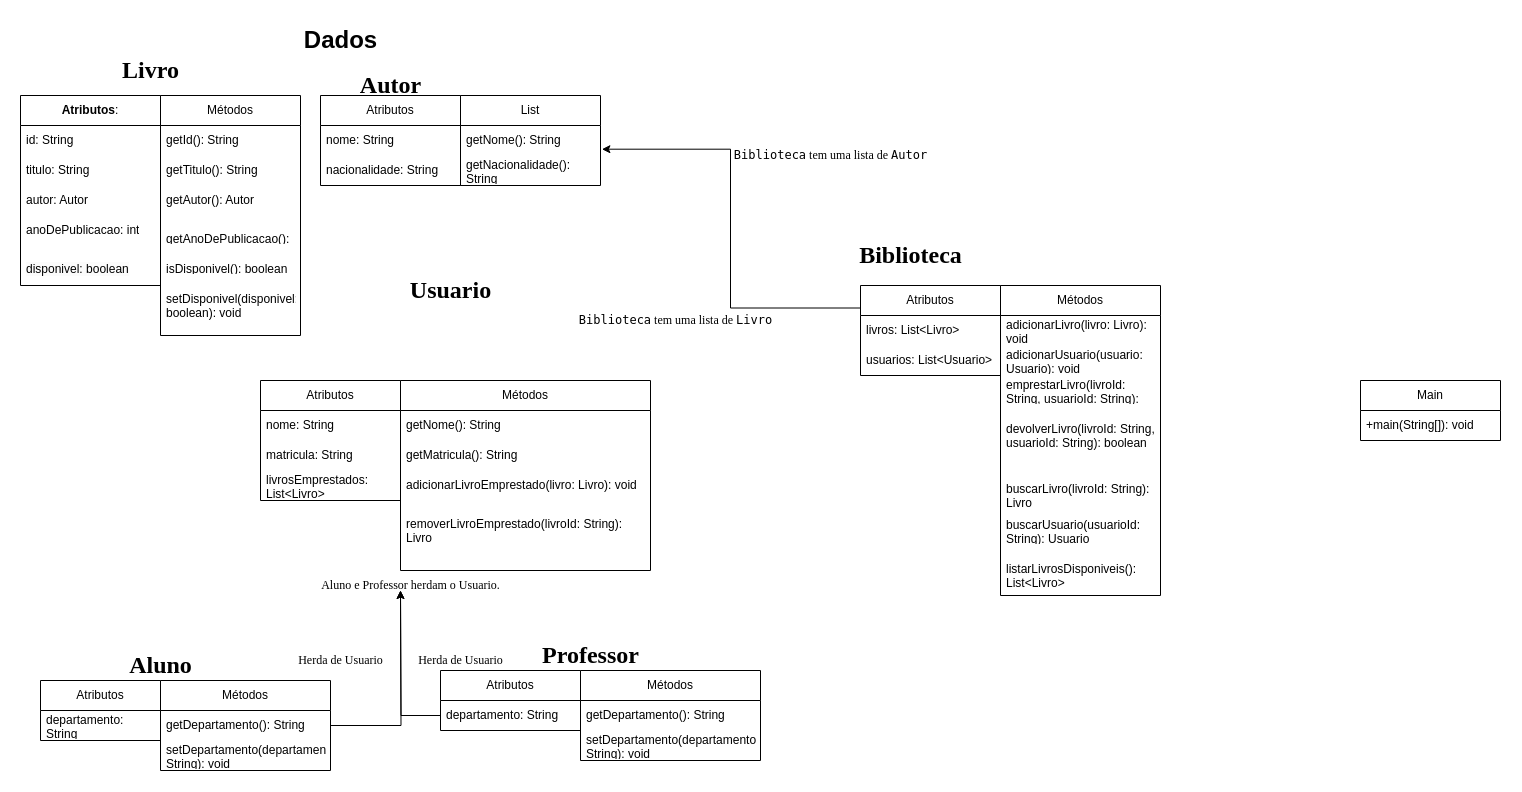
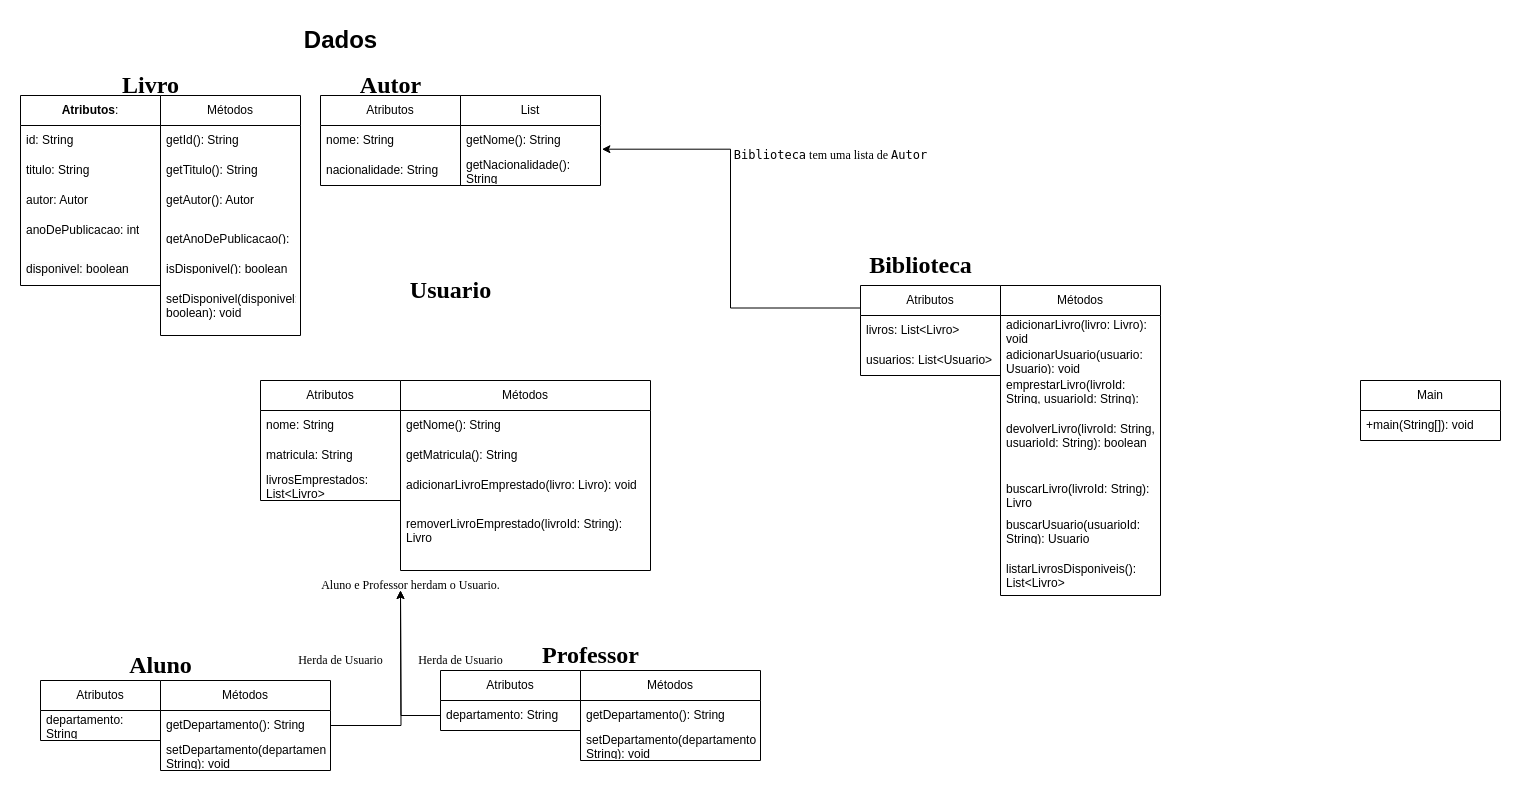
(151, 71) -> (151, 86)
(911, 256) -> (921, 266)
(676, 321) -> none
